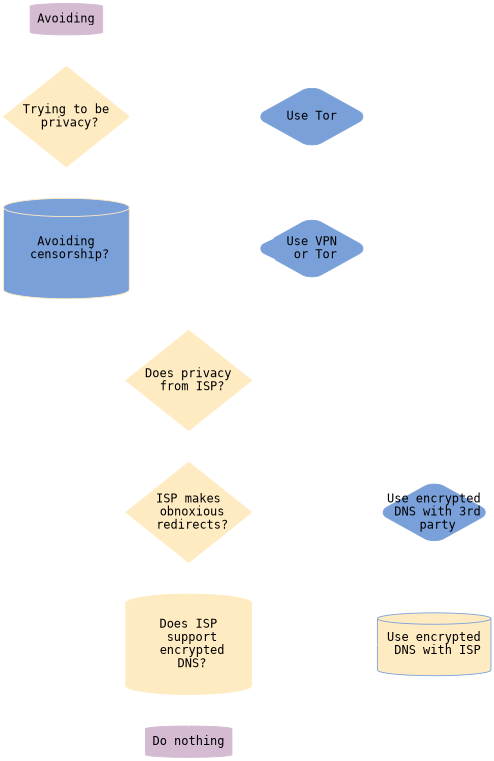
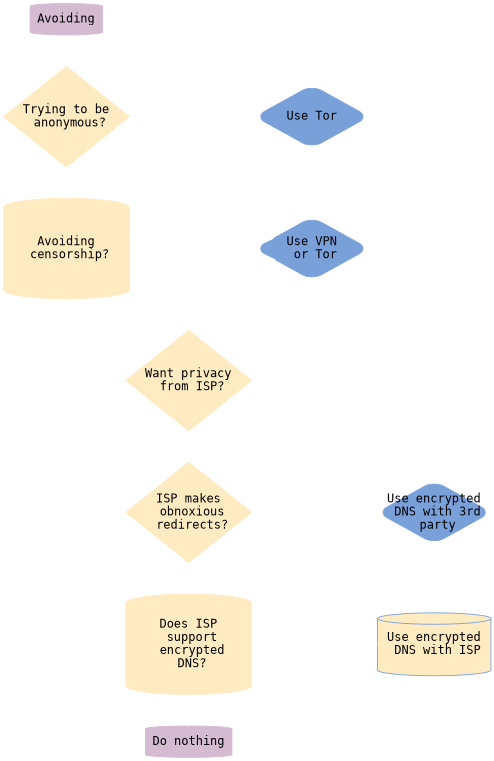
(66, 117) -> (66, 117)
(66, 249) -> (66, 249)
(189, 380) -> (189, 380)
